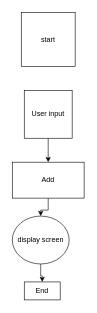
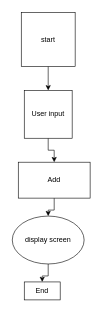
none -> (48, 84)
(48, 180) -> (54, 180)
(41, 240) -> (48, 240)
